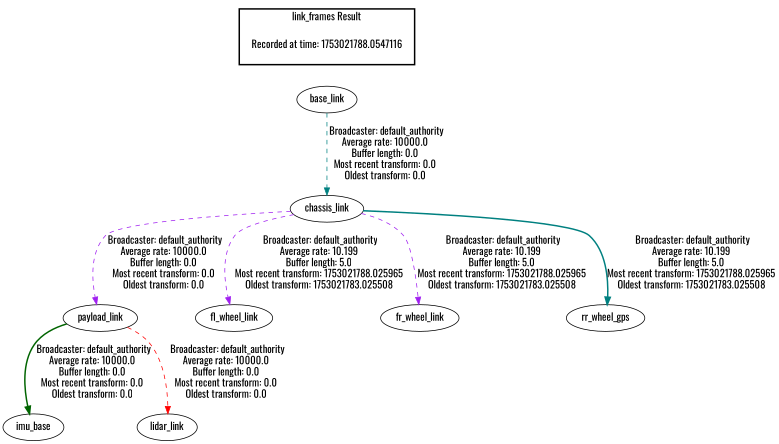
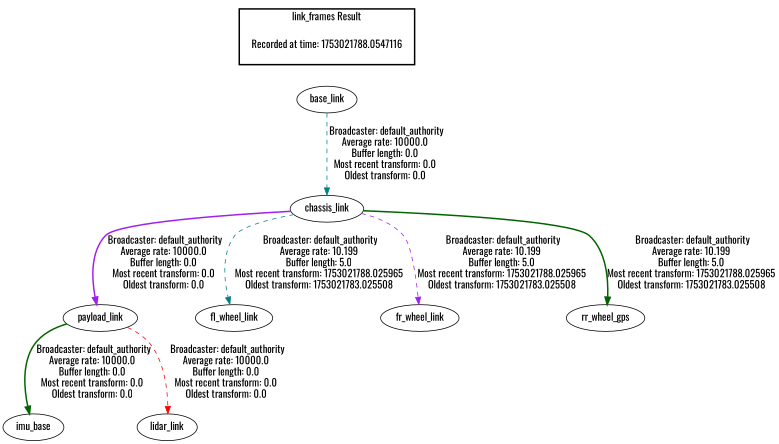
(510, 220) -> (510, 220)
(165, 222) -> (165, 222)
(235, 236) -> (235, 236)
